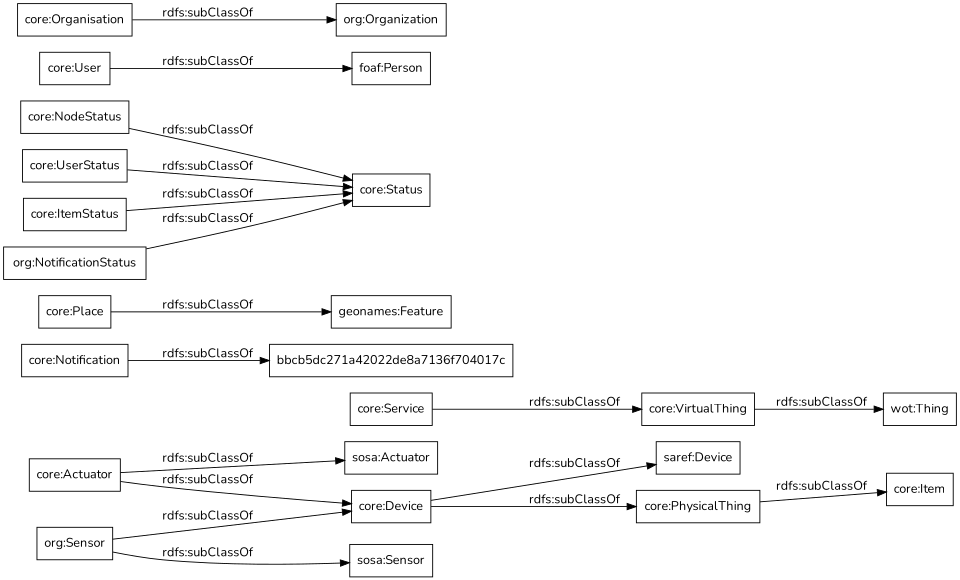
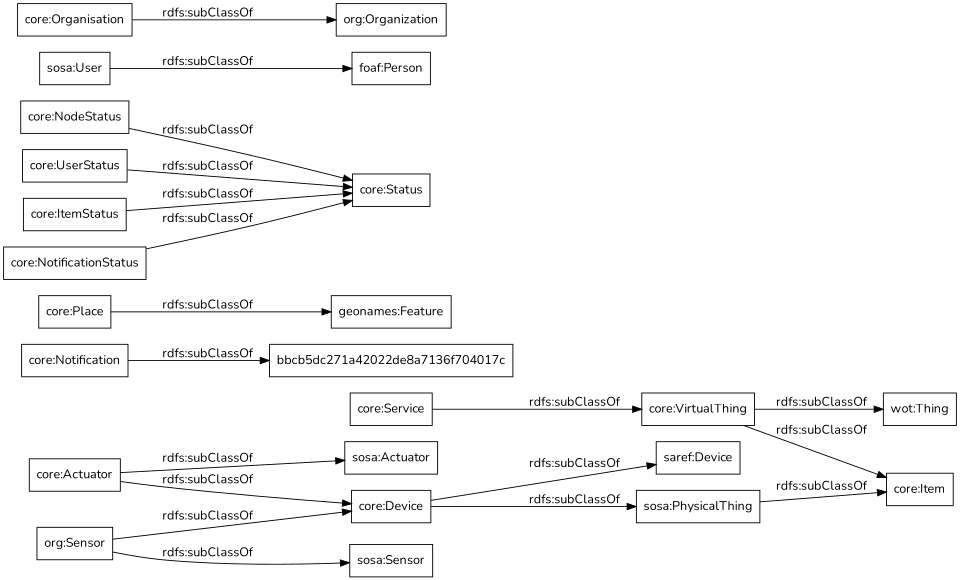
(75, 69) -> (75, 69)
(75, 263) -> (75, 263)
none -> (811, 450)
(698, 507) -> (698, 507)
